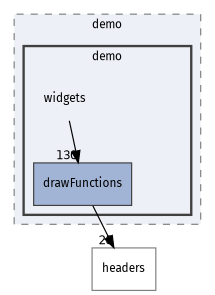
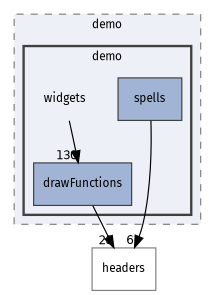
none -> (150, 99)
